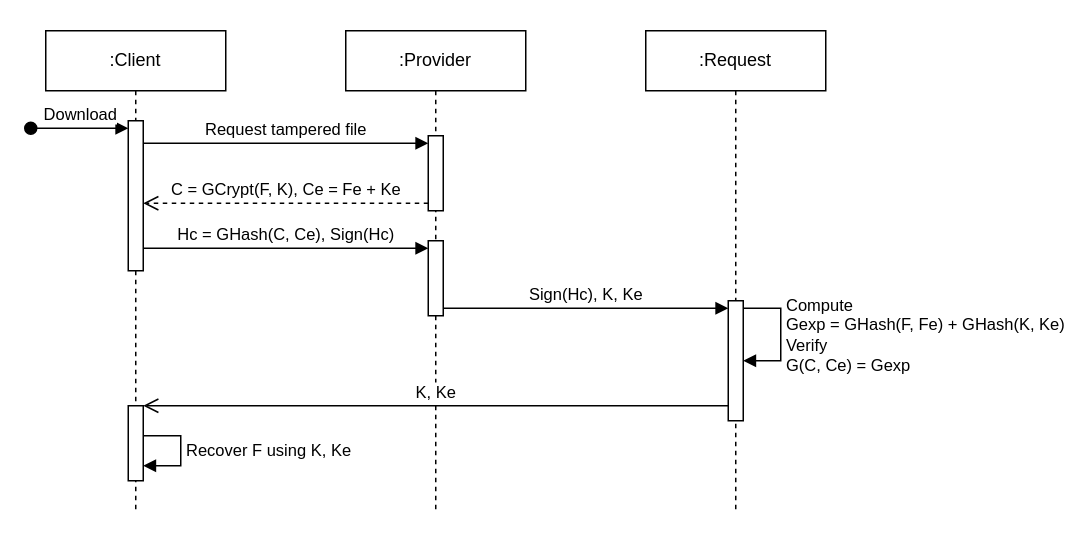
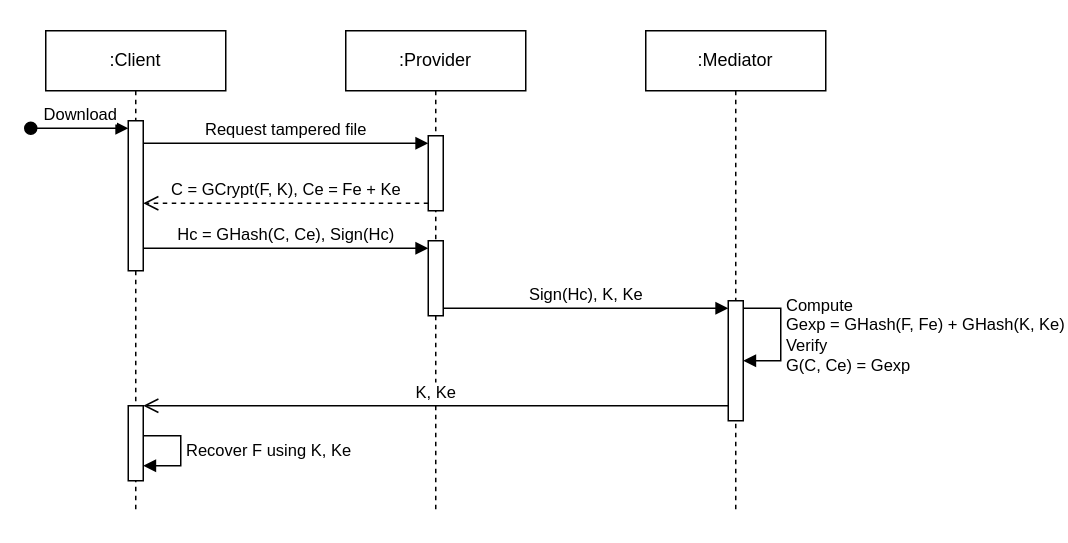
(736, 61) -> (736, 61)
